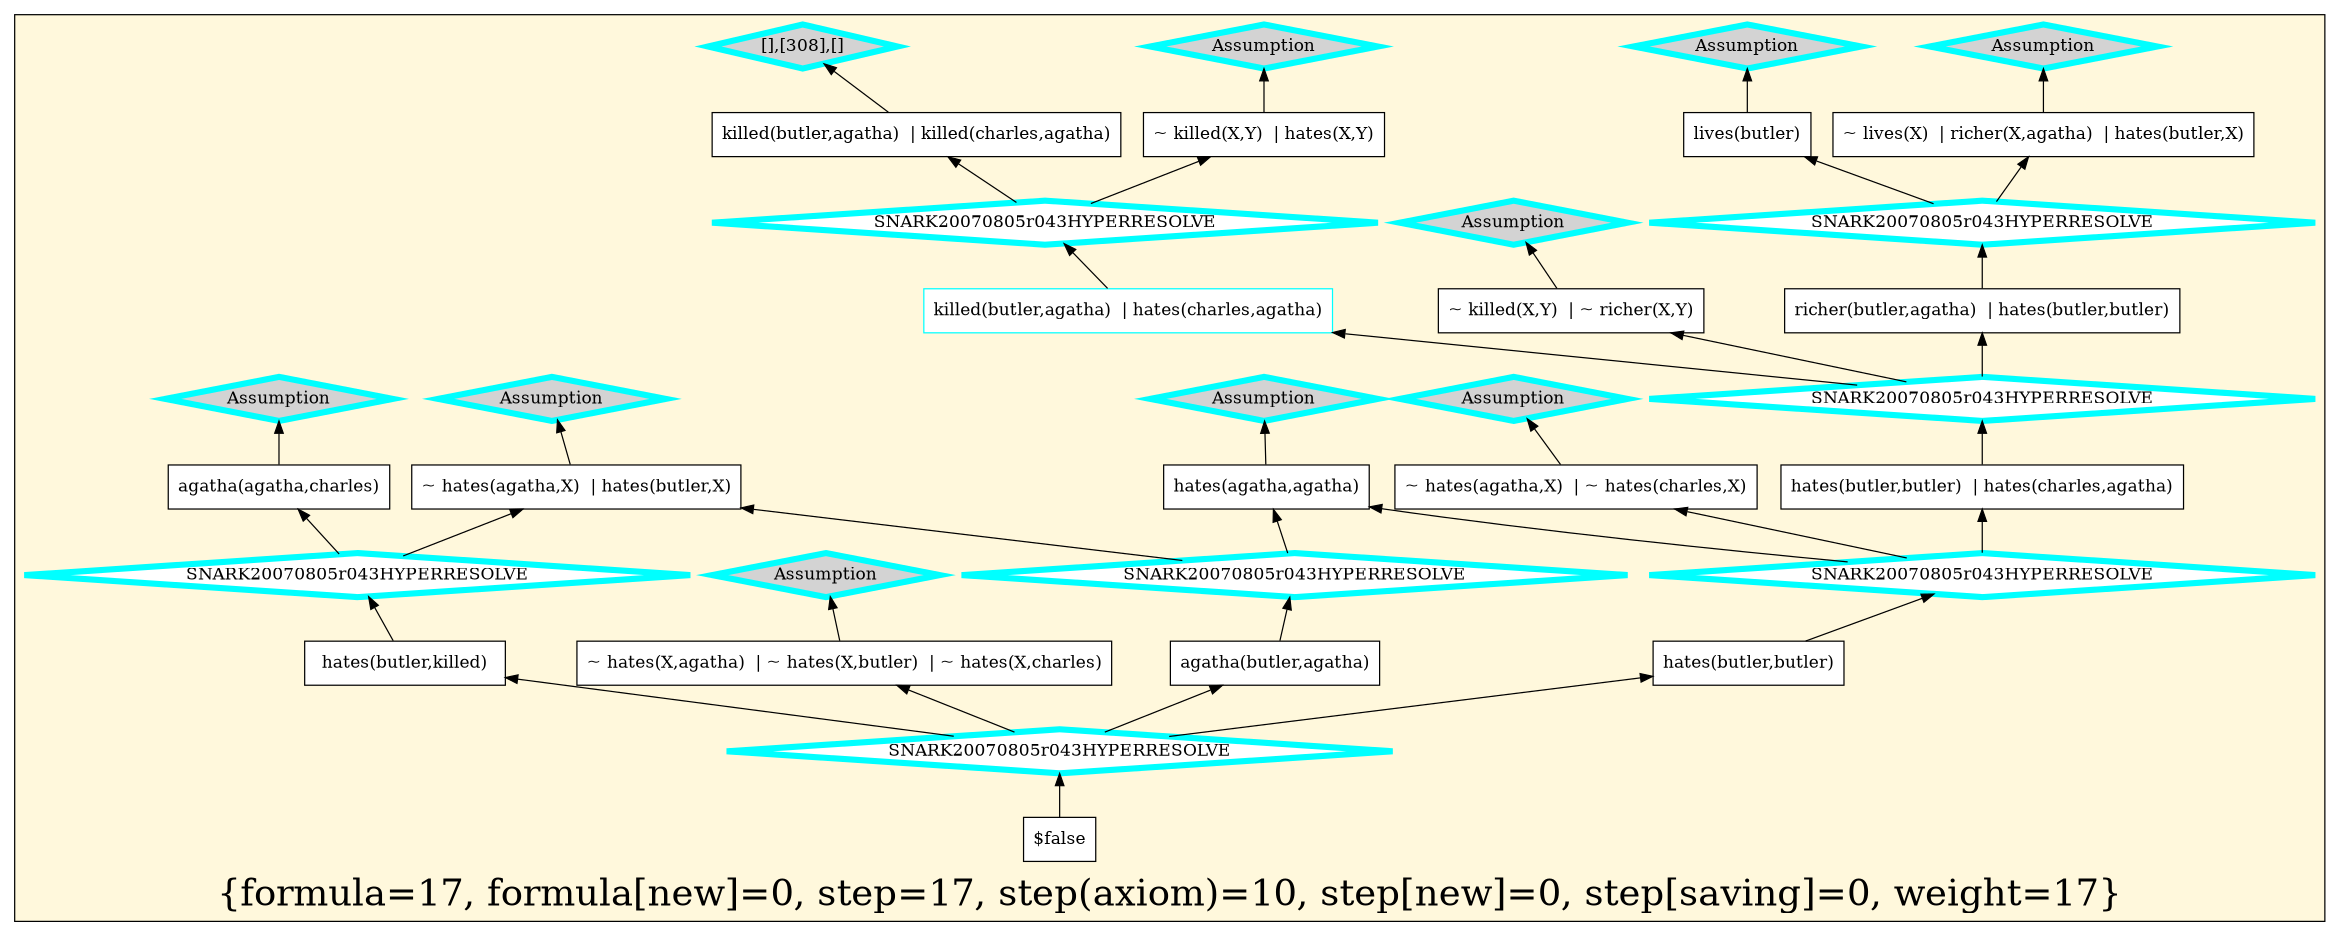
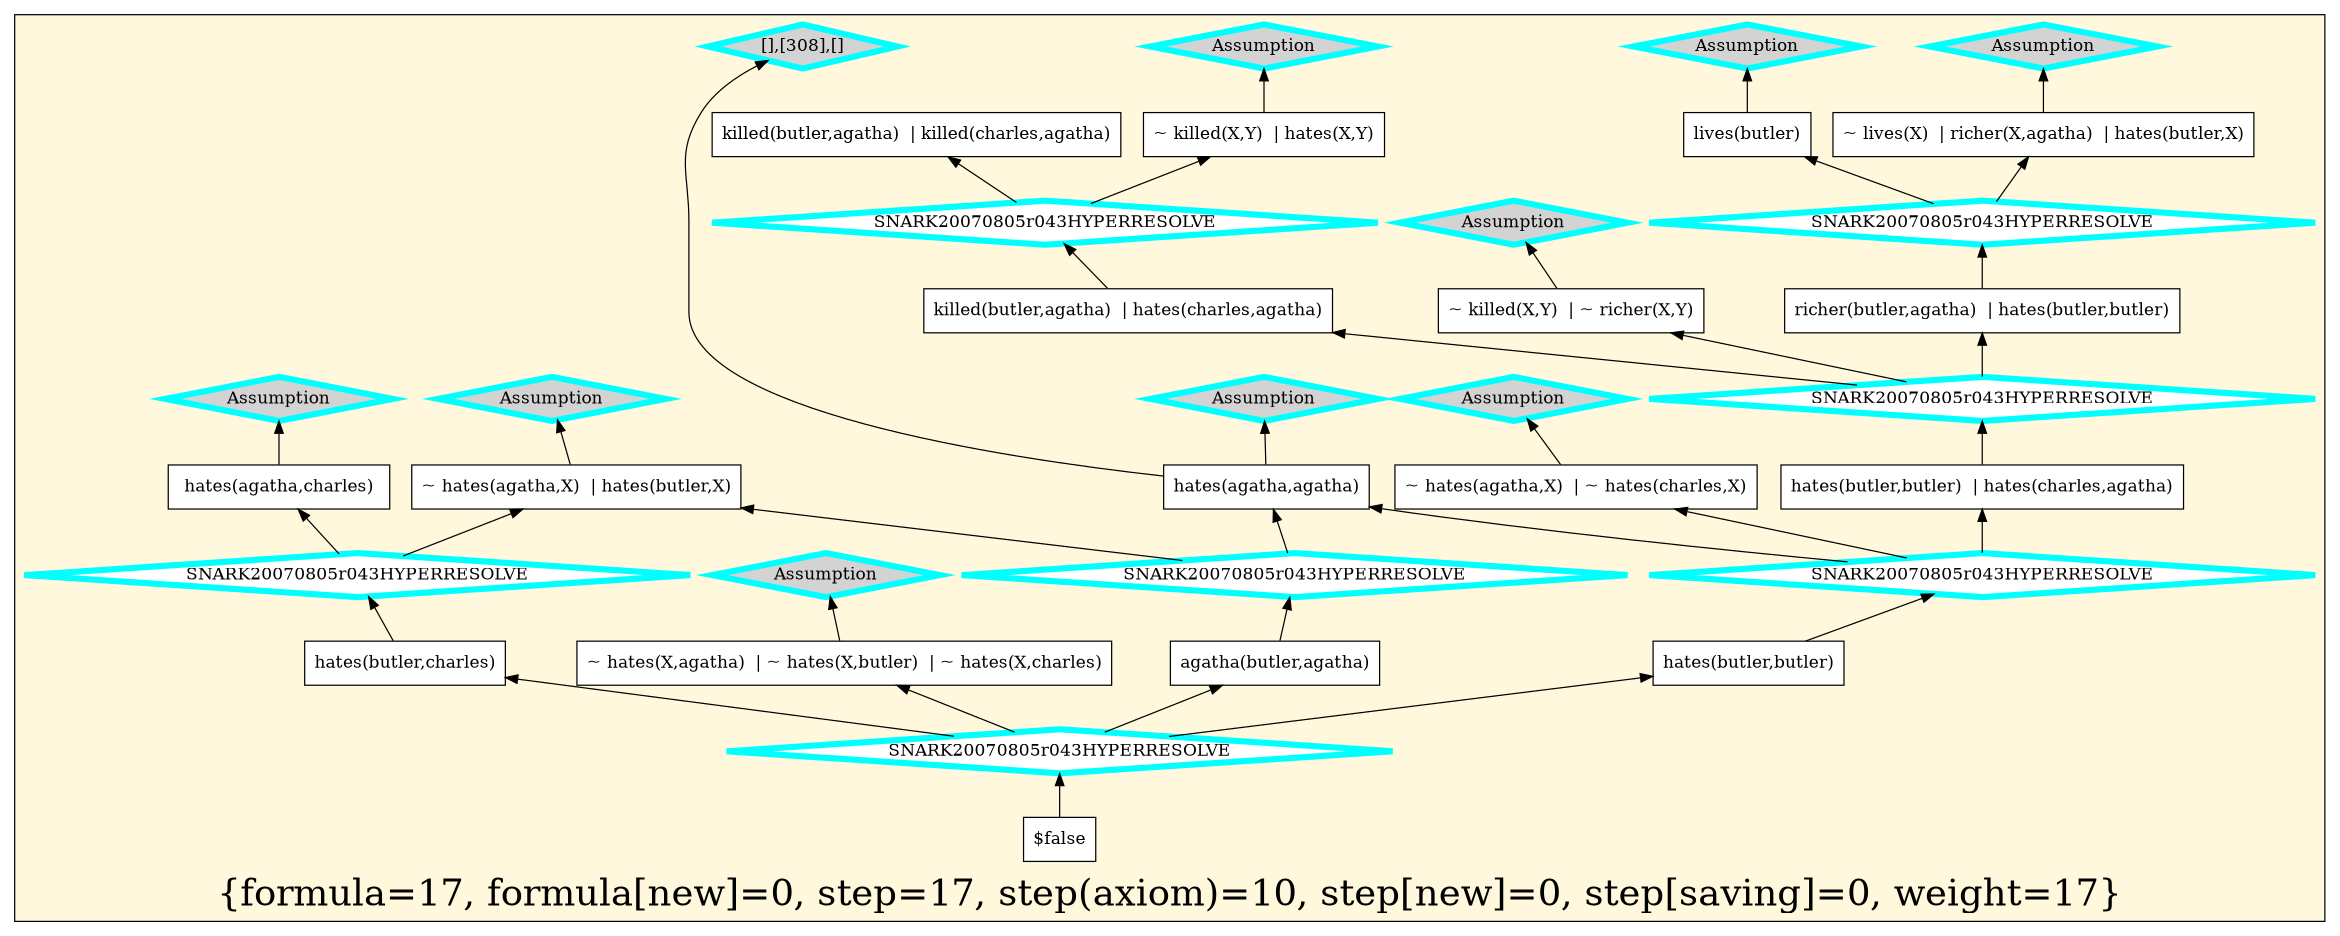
(861, 92) -> (774, 392)
(1128, 311) -> (1128, 311)
(279, 487) -> (279, 487)
(405, 663) -> (405, 663)
